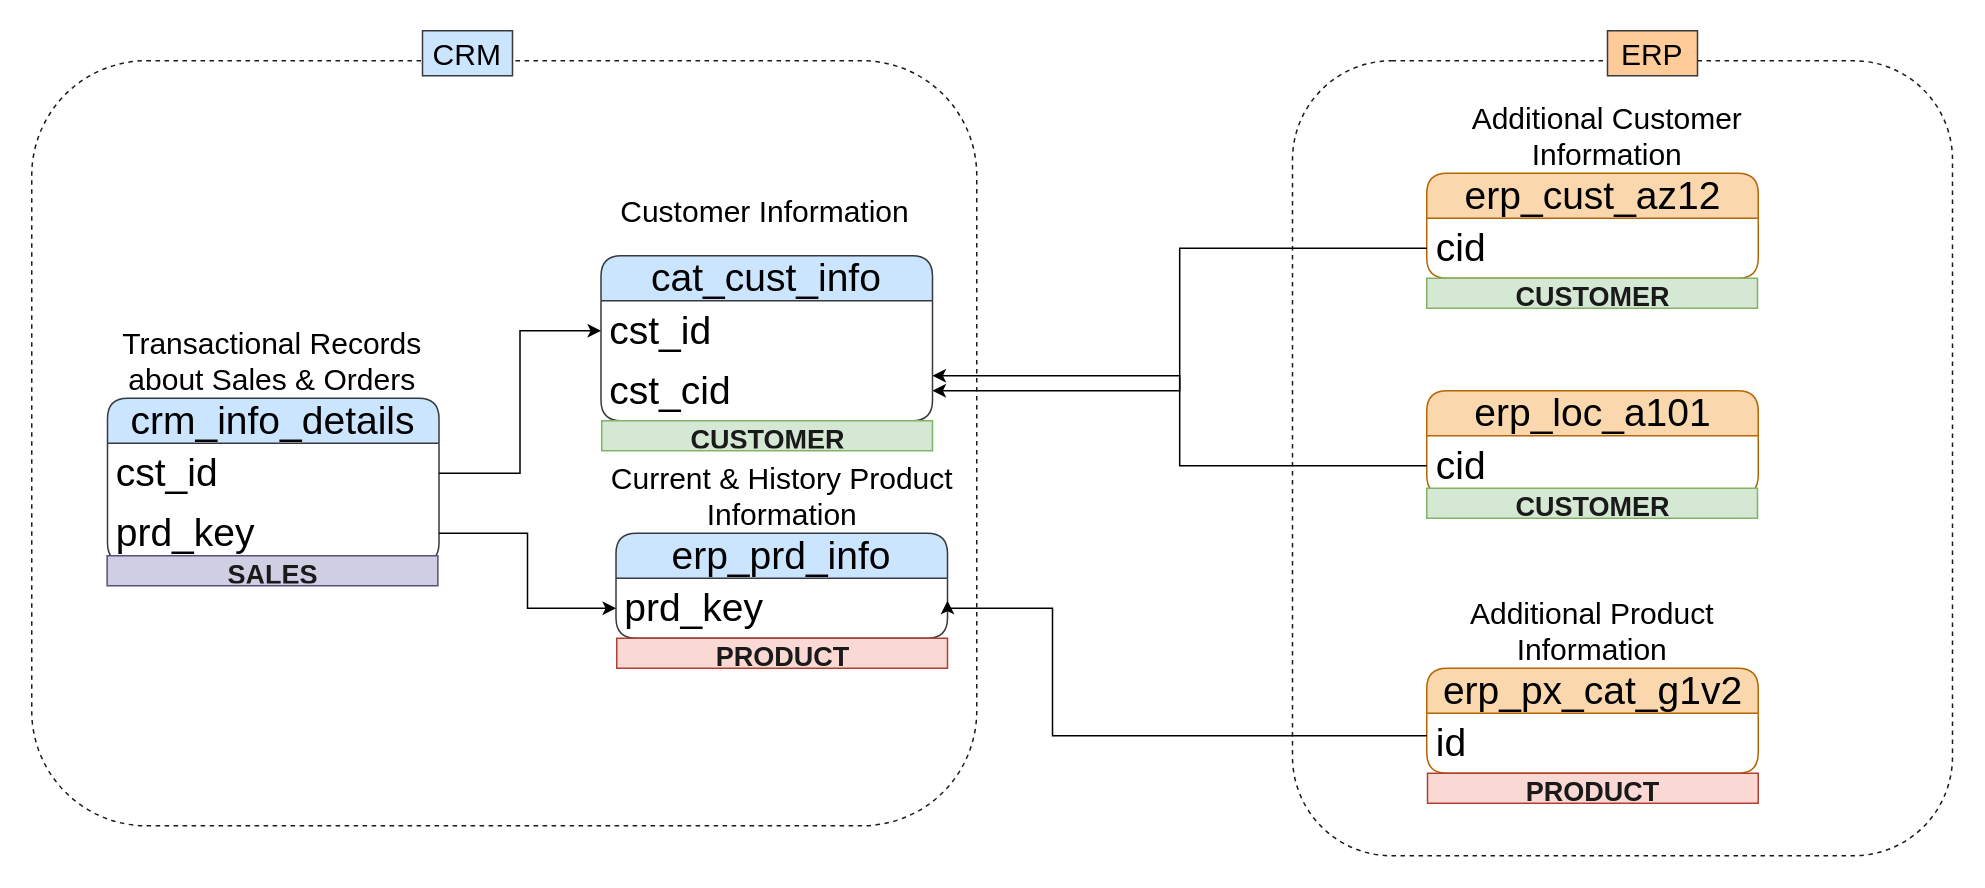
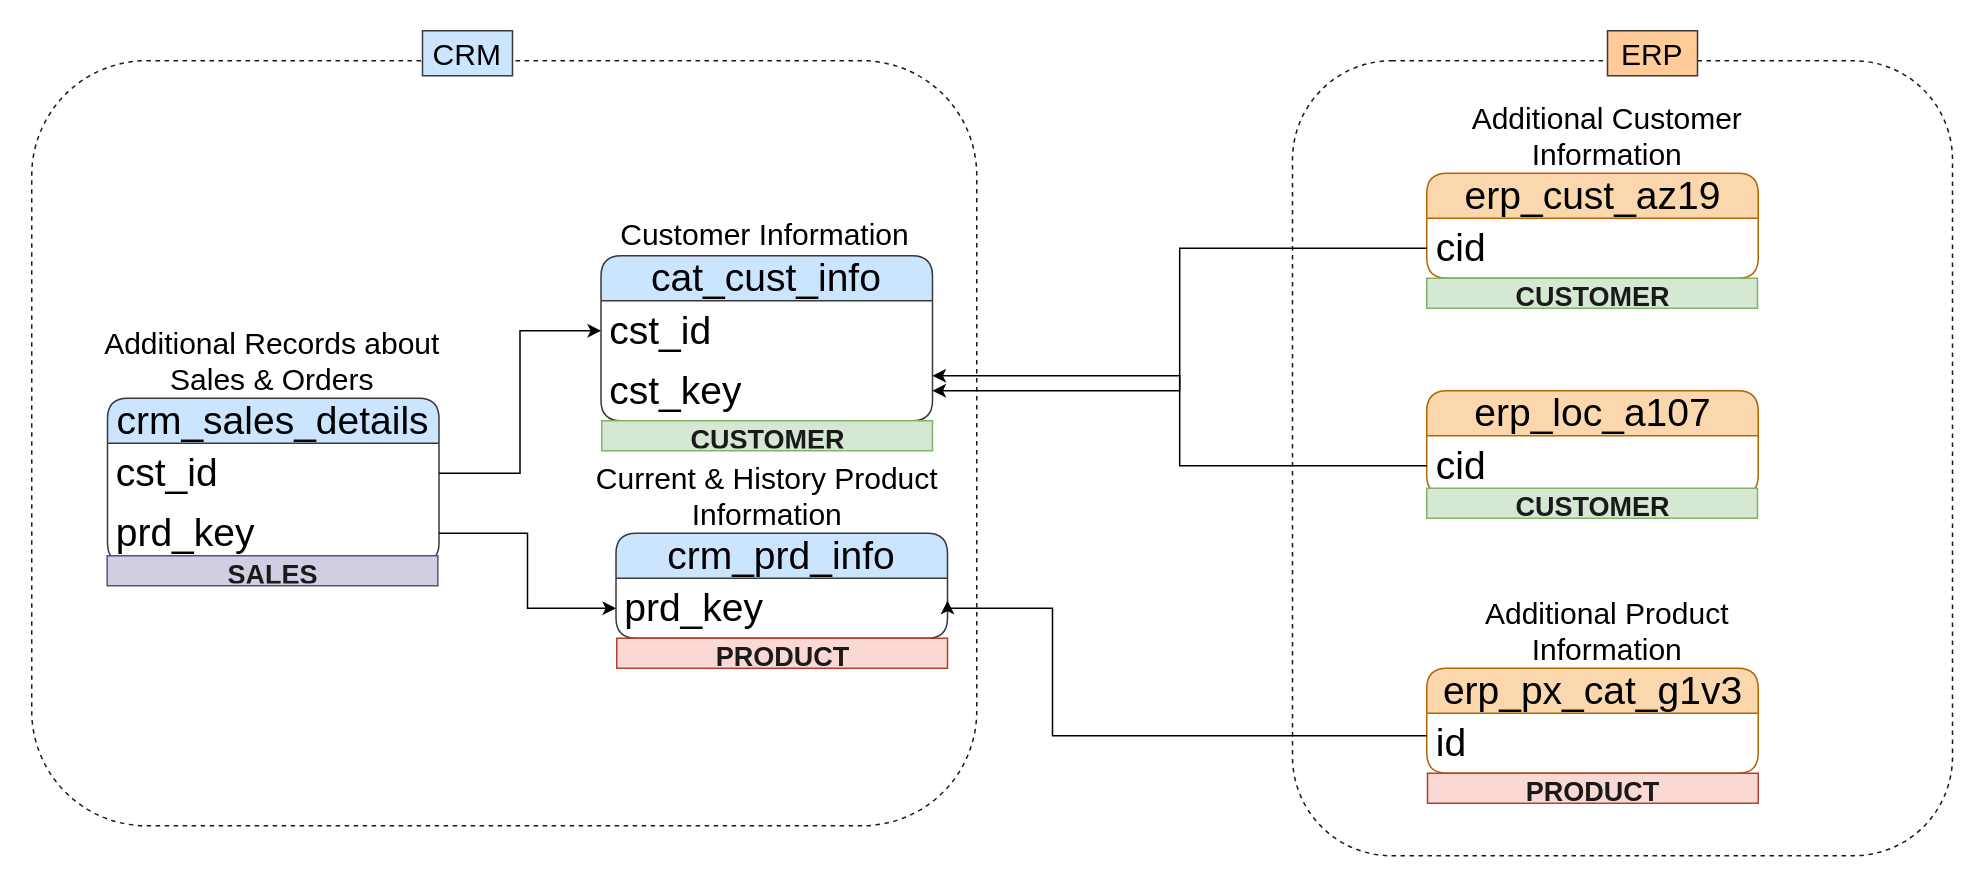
(1593, 196) -> (1593, 196)
(765, 211) -> (765, 233)
(272, 361) -> (272, 361)
(681, 391) -> (686, 391)
(1593, 413) -> (1593, 413)
(273, 421) -> (273, 421)
(782, 496) -> (767, 496)
(782, 556) -> (782, 556)
(1592, 631) -> (1607, 631)
(1593, 691) -> (1593, 691)
